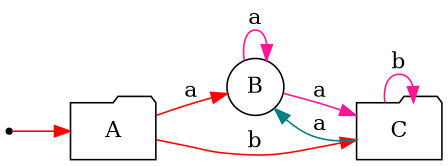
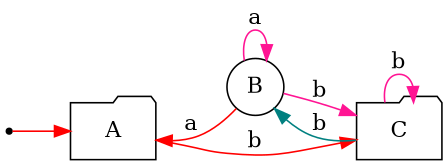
(320, 91) -> (320, 91)
(184, 106) -> (208, 132)
(320, 124) -> (320, 124)
